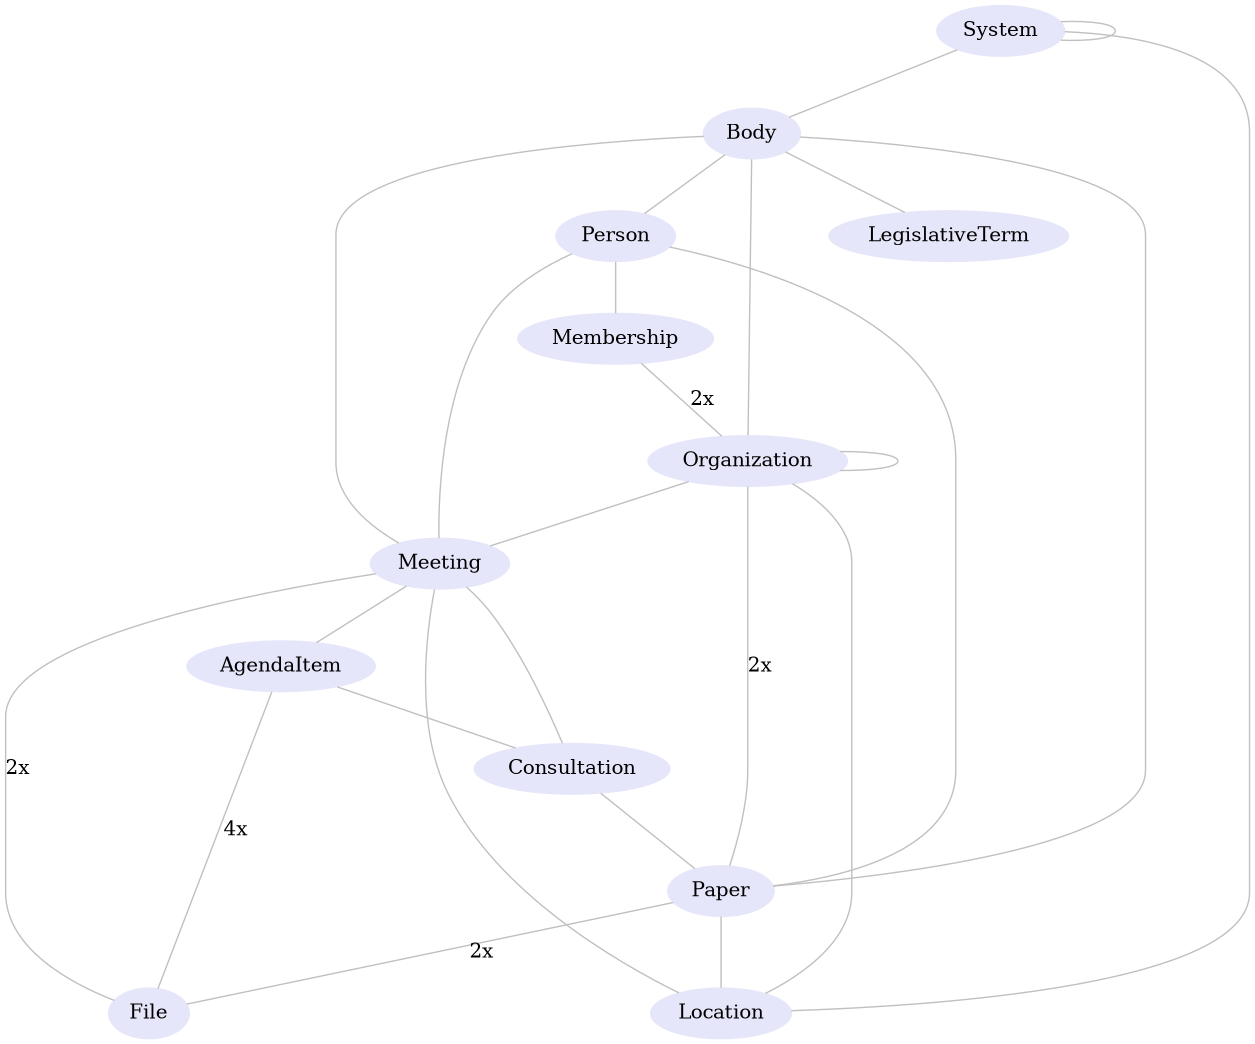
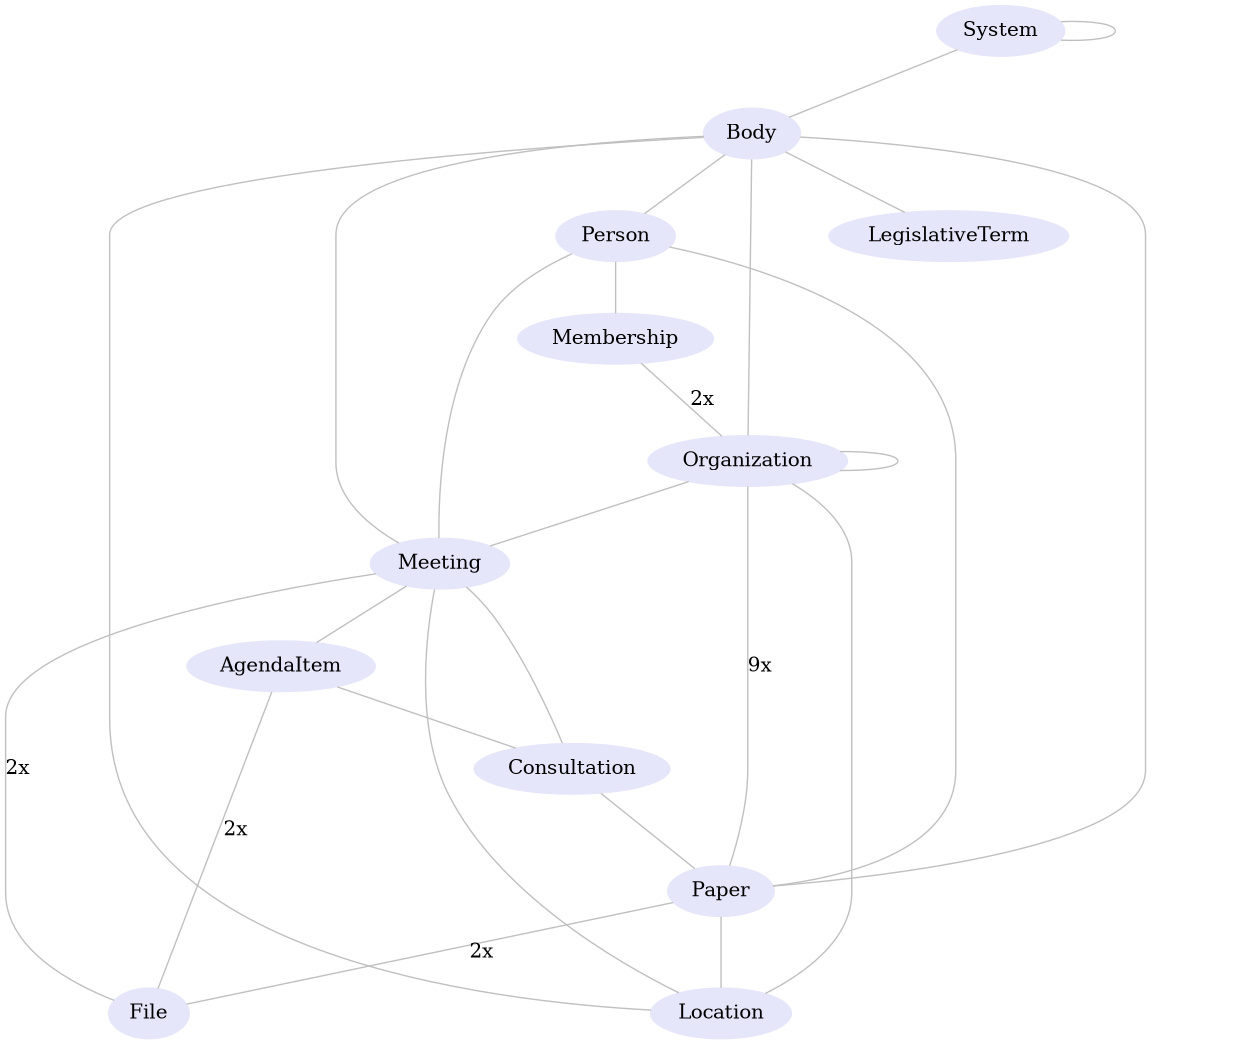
(1250, 643) -> (110, 507)
(760, 666) -> (760, 666)
(236, 830) -> (236, 830)
